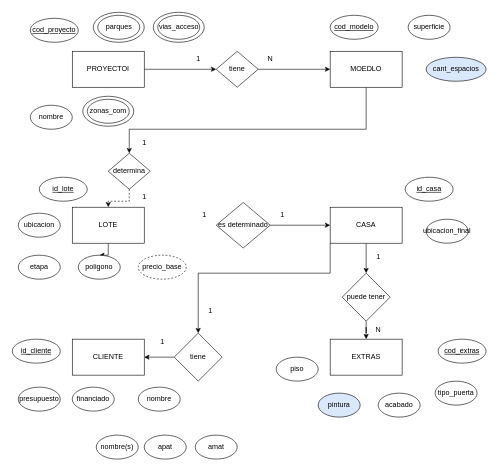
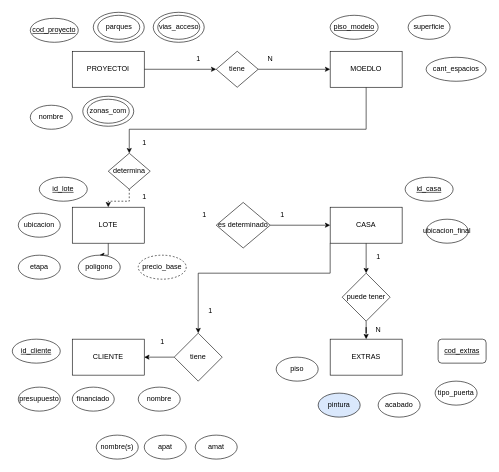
(354, 27) -> (354, 27)
(456, 69) -> (456, 69)
(462, 351) -> (462, 351)
